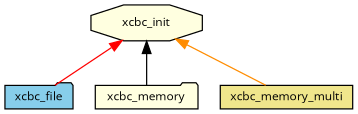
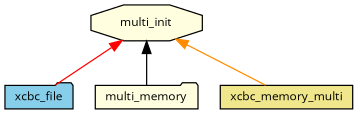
(147, 23) -> (147, 23)
(147, 97) -> (147, 97)
